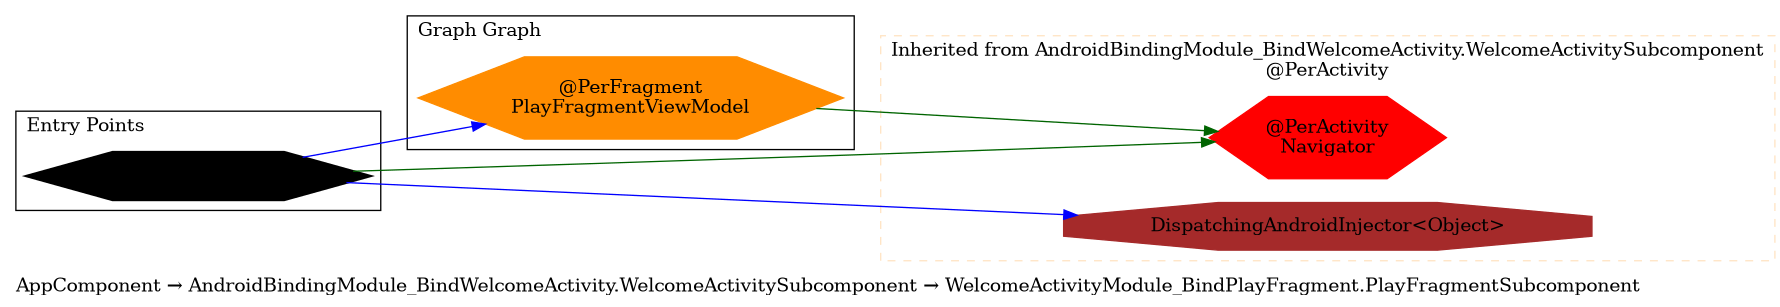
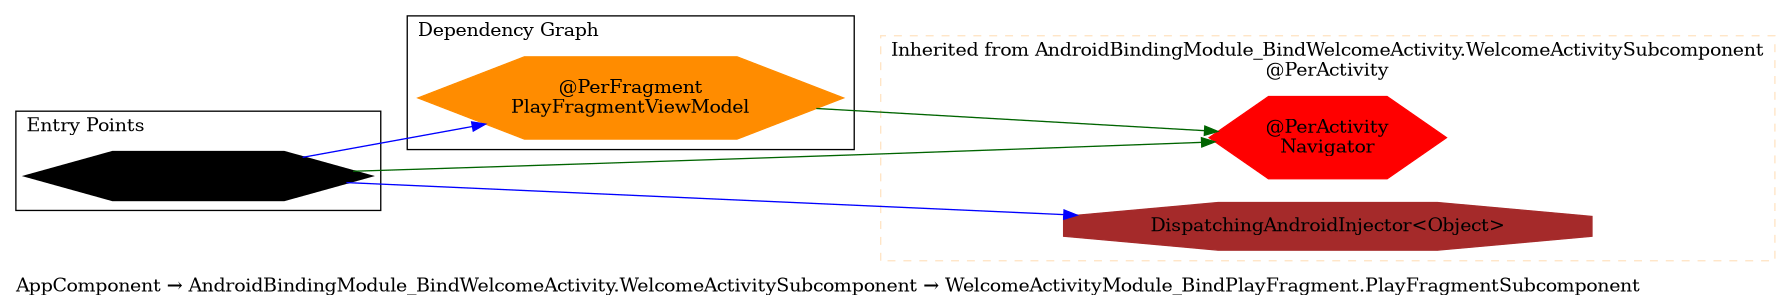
(480, 31) -> (508, 31)
